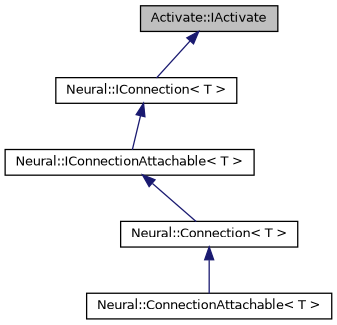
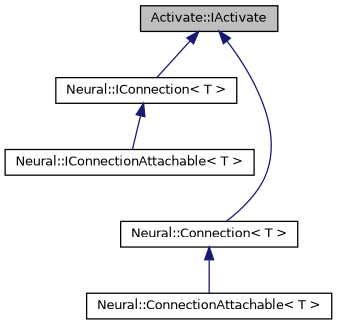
(174, 203) -> (270, 134)
